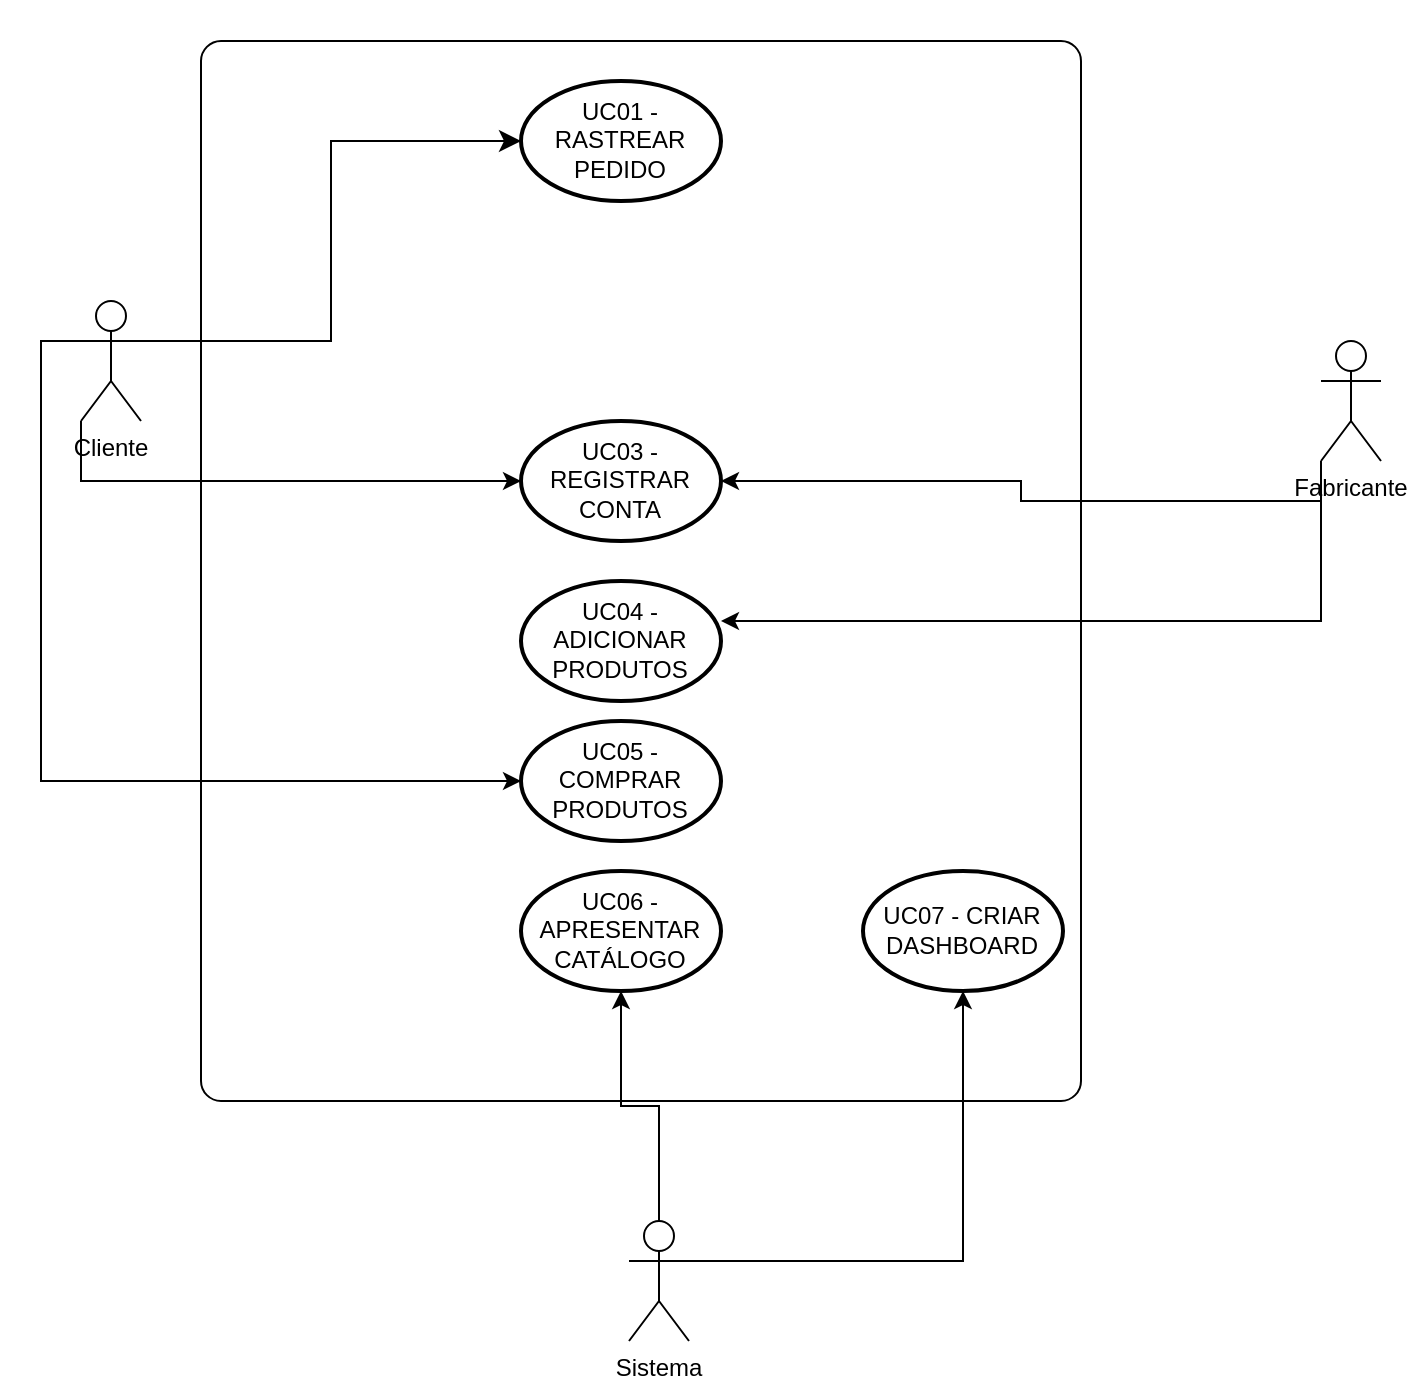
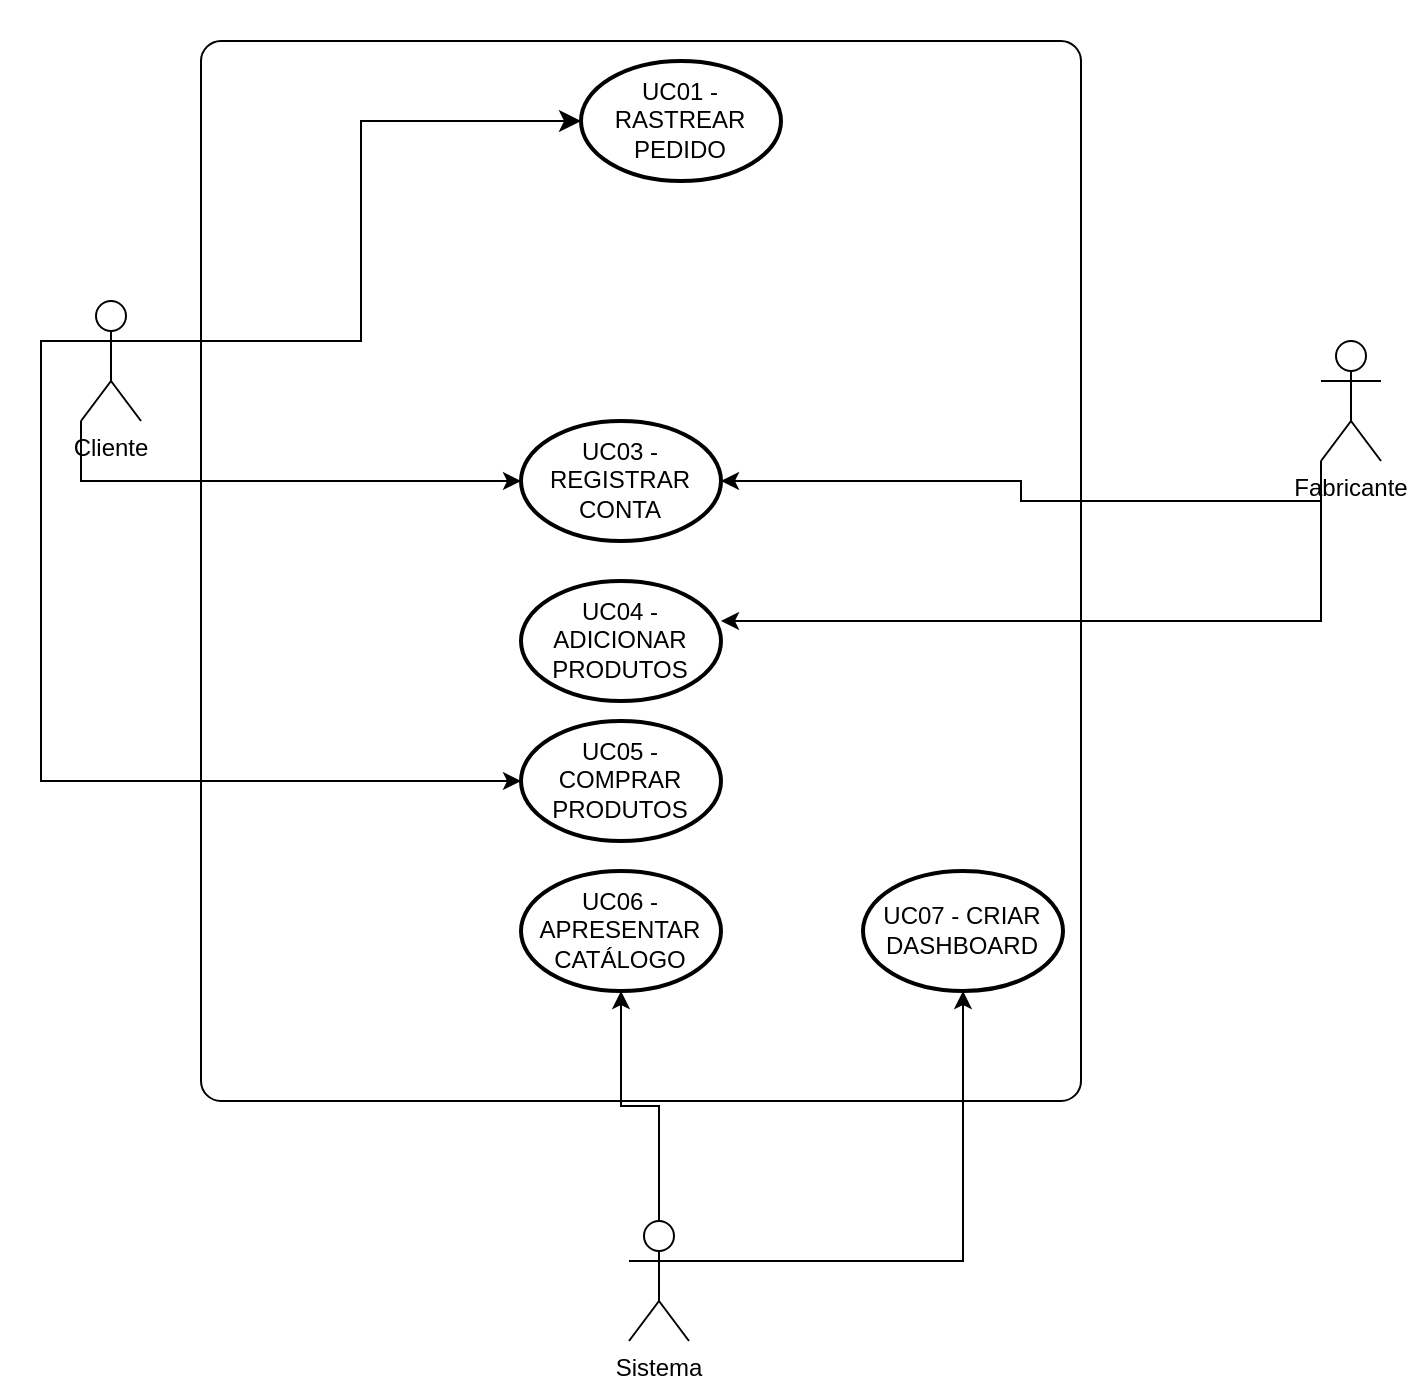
(621, 141) -> (681, 121)
